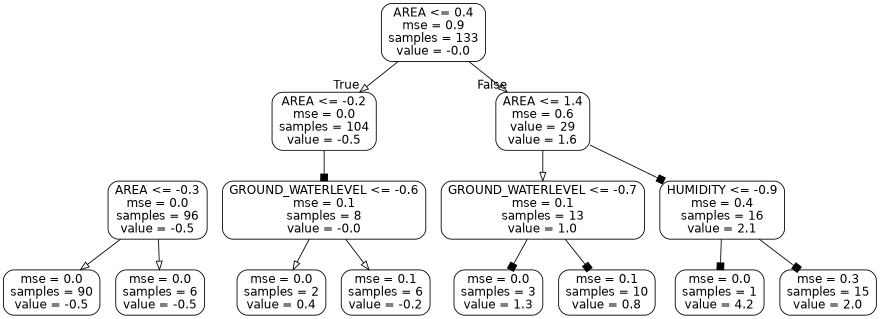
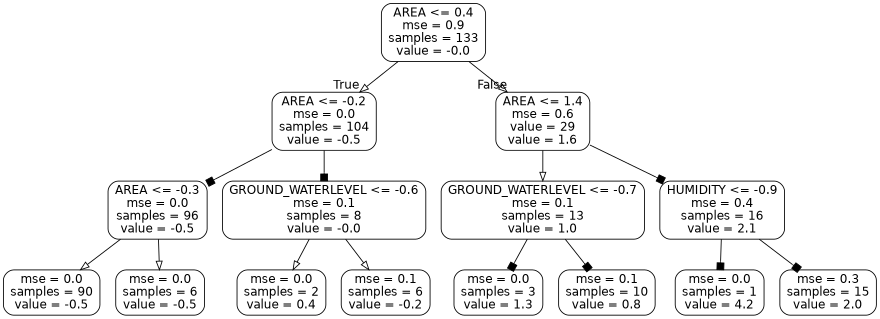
none -> (244, 164)
